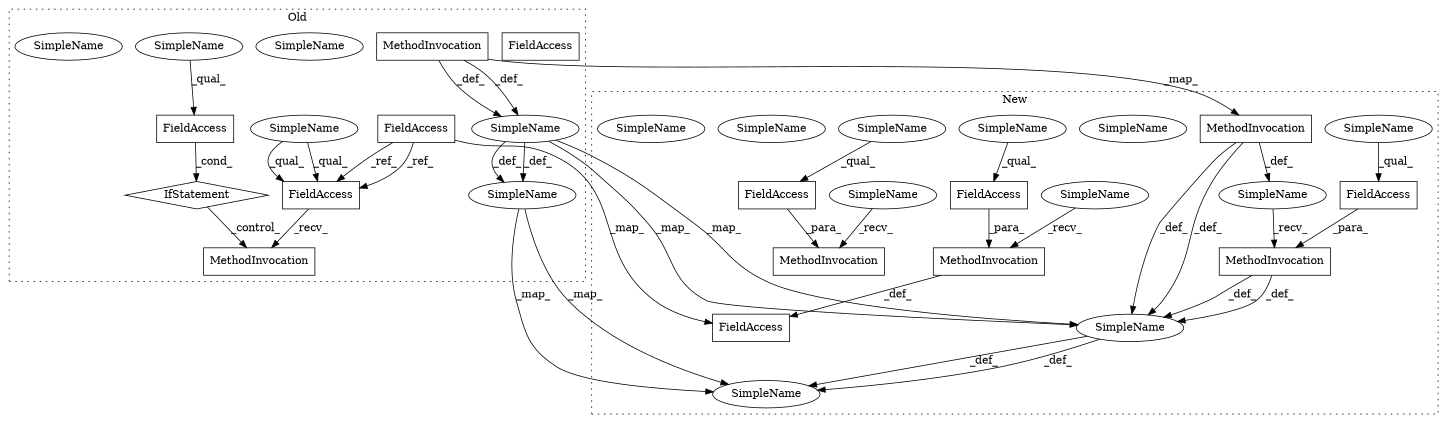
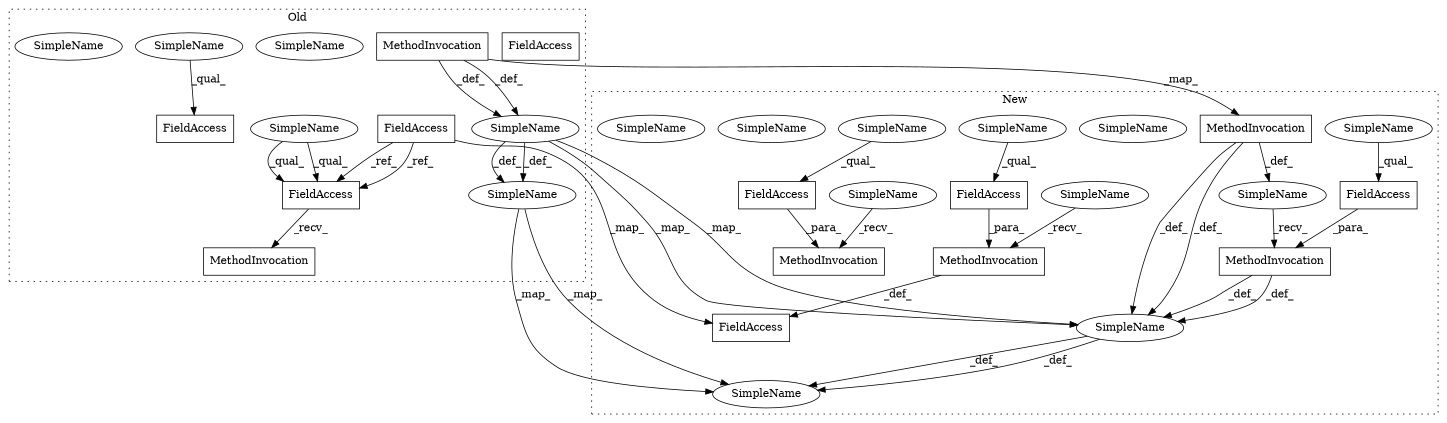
(197, 195) -> none
